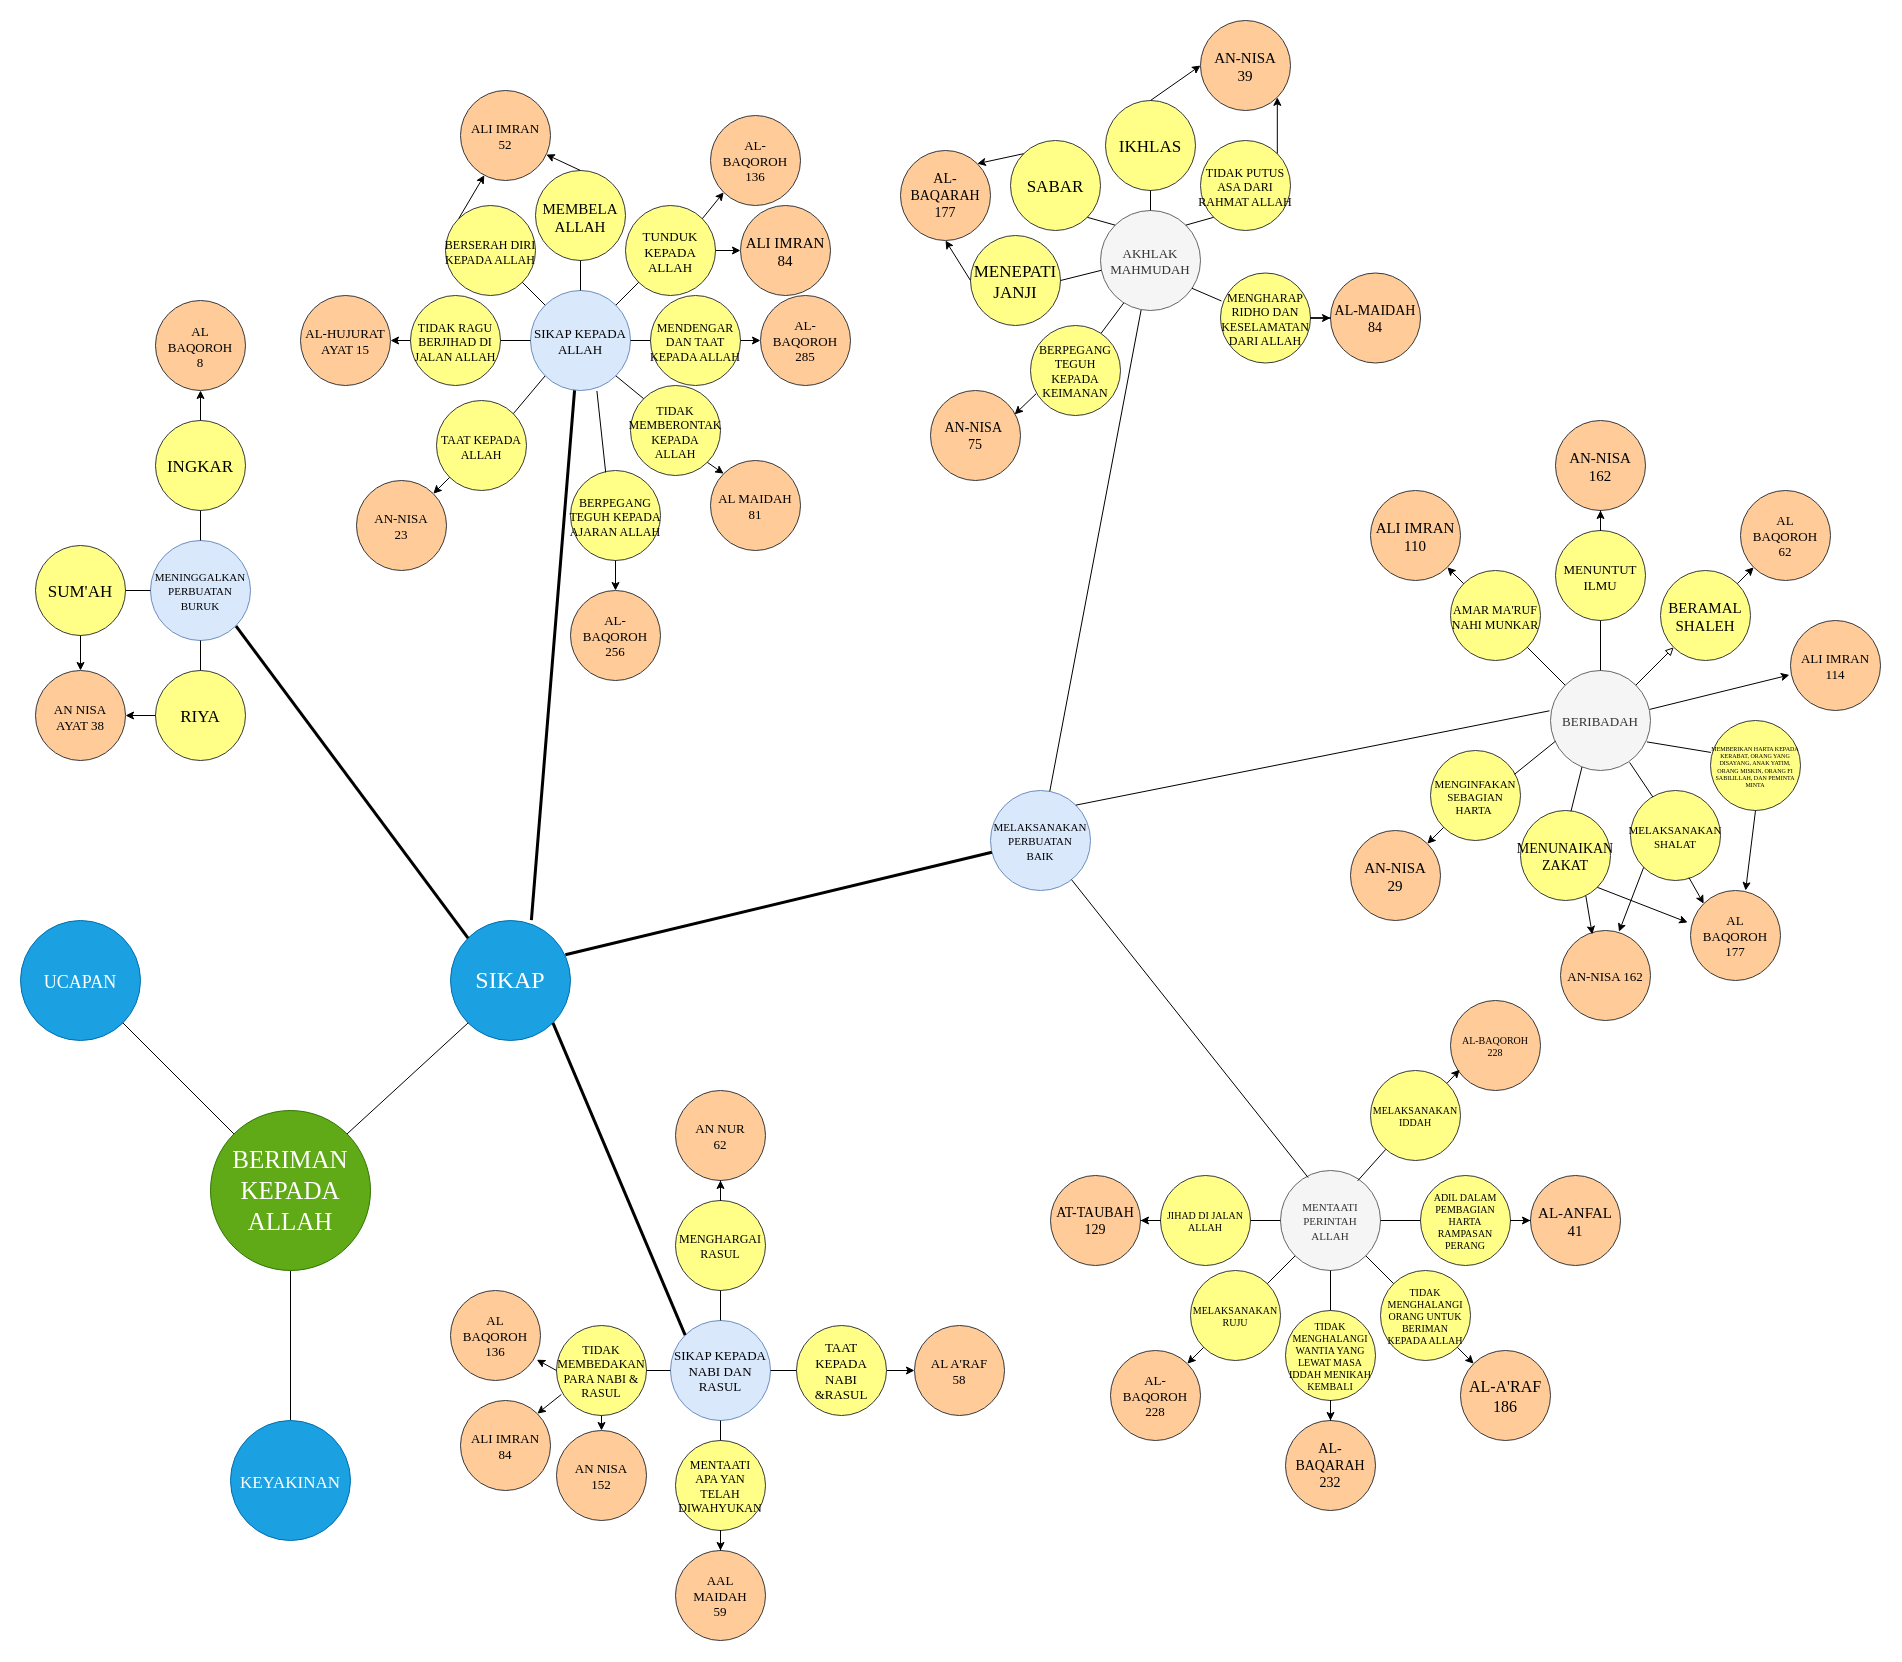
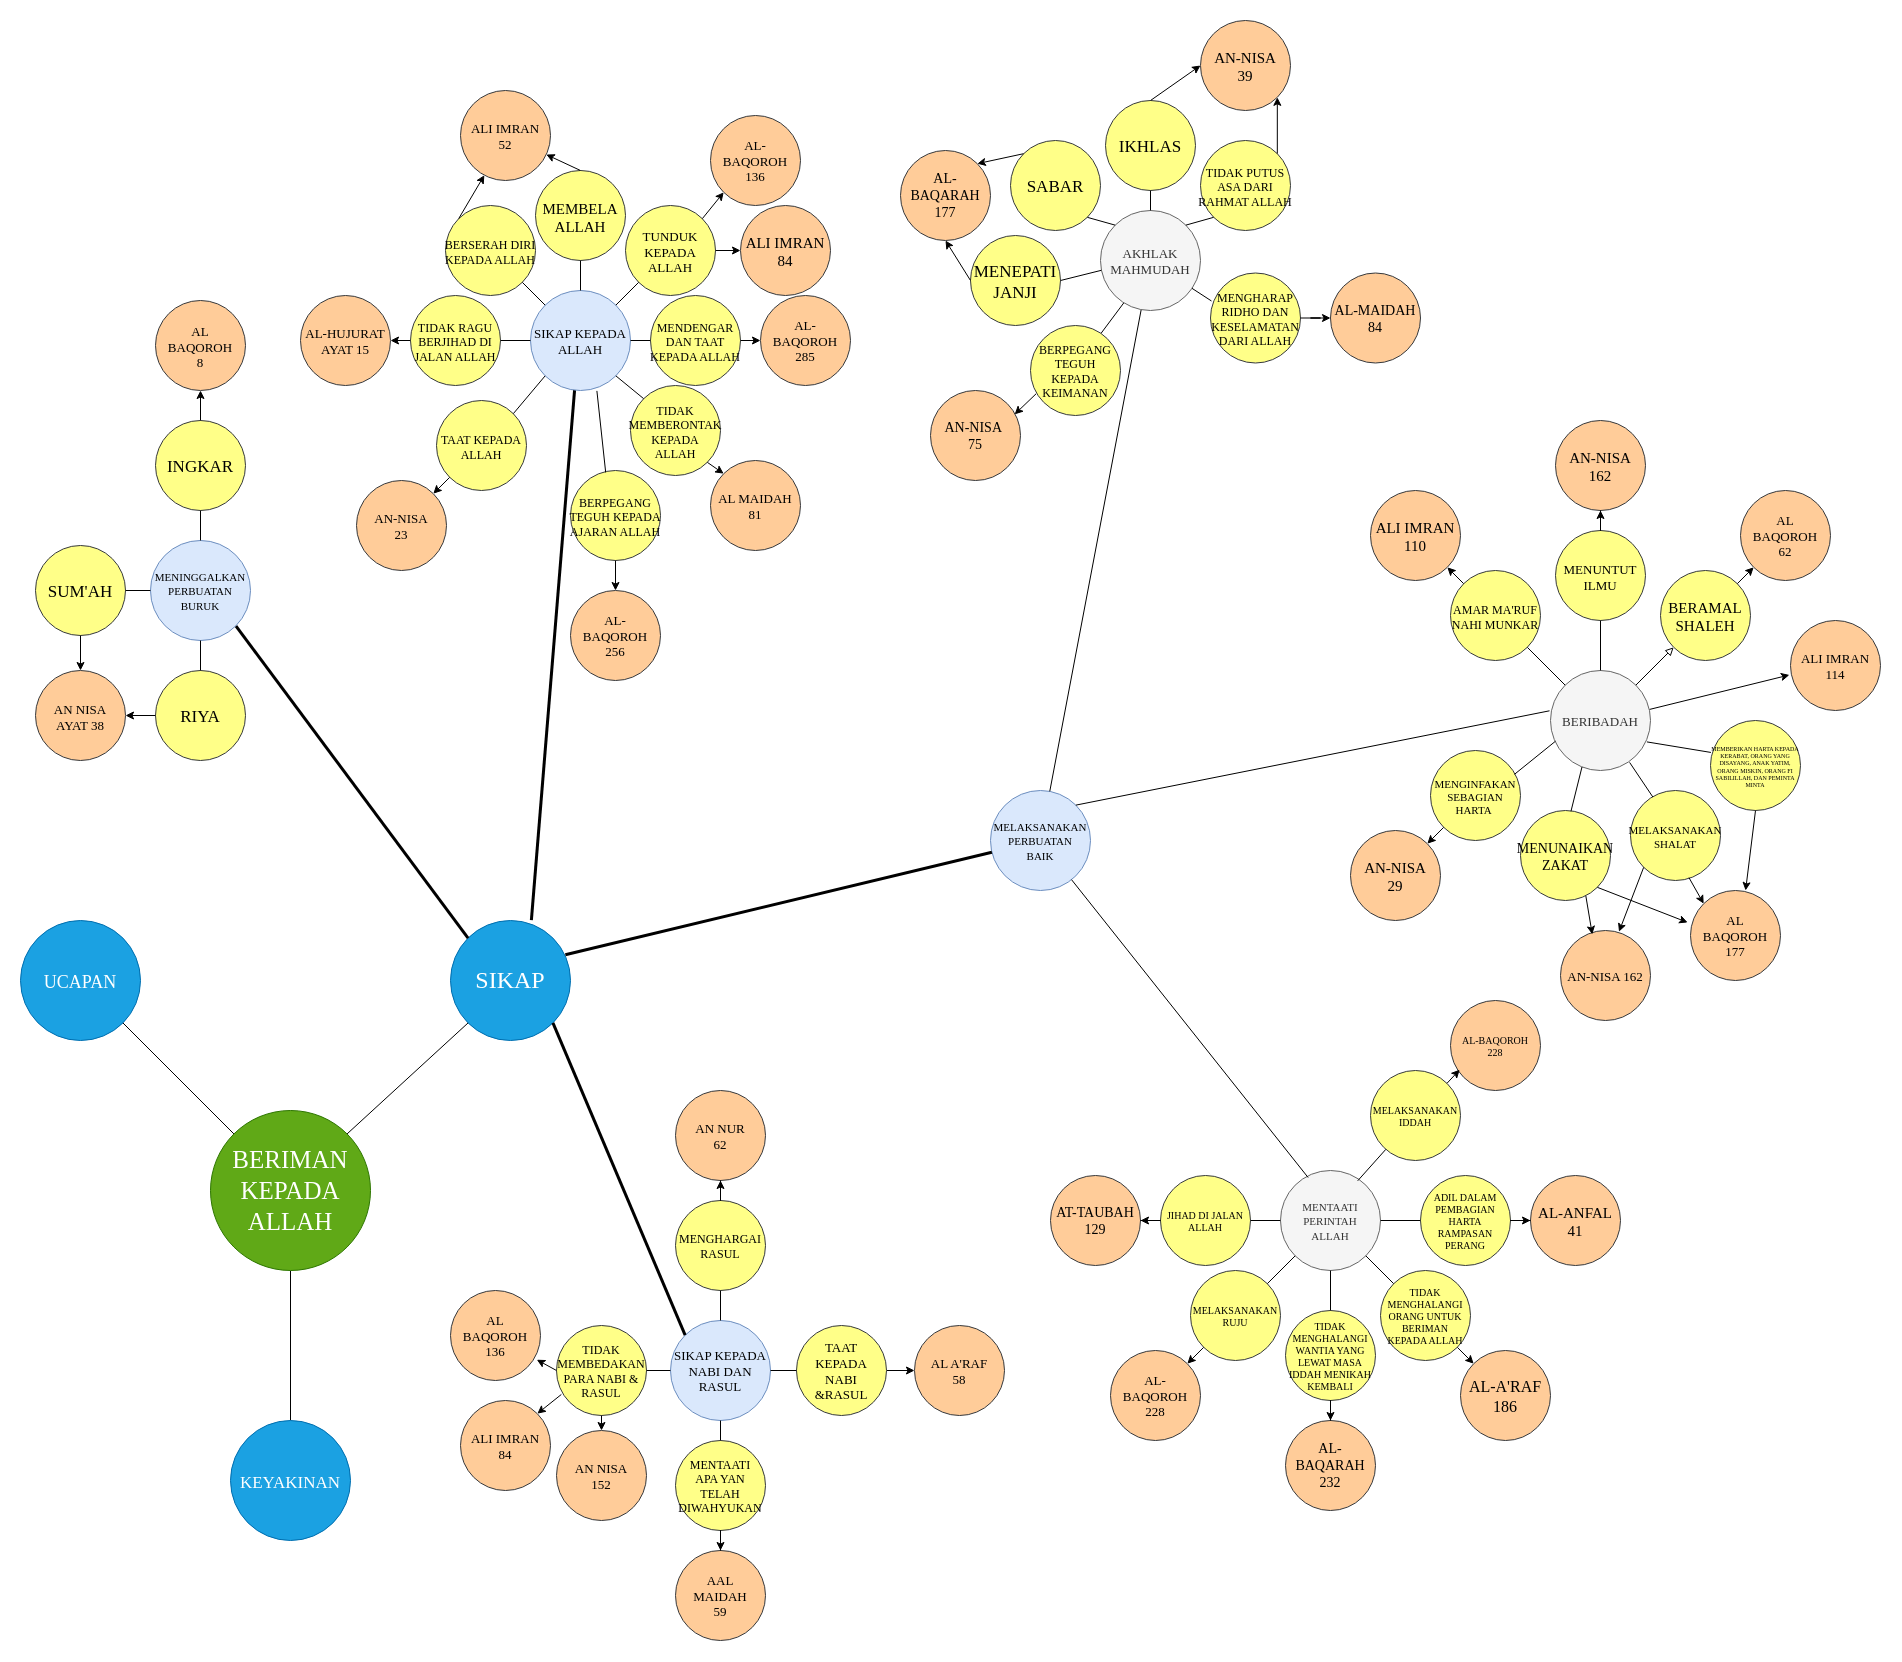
(1266, 318) -> (1256, 318)
